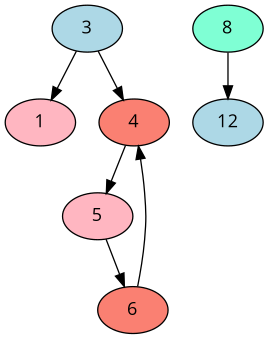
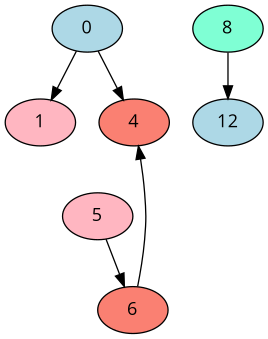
(87, 29) -> (87, 29)
(118, 163) -> none
